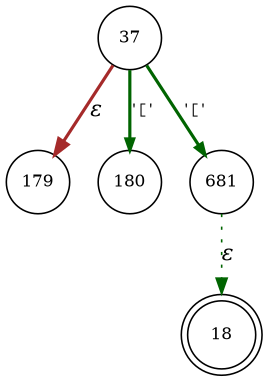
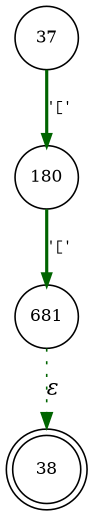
(173, 105) -> (47, 241)
(38, 182) -> none
(222, 335) -> (47, 469)
